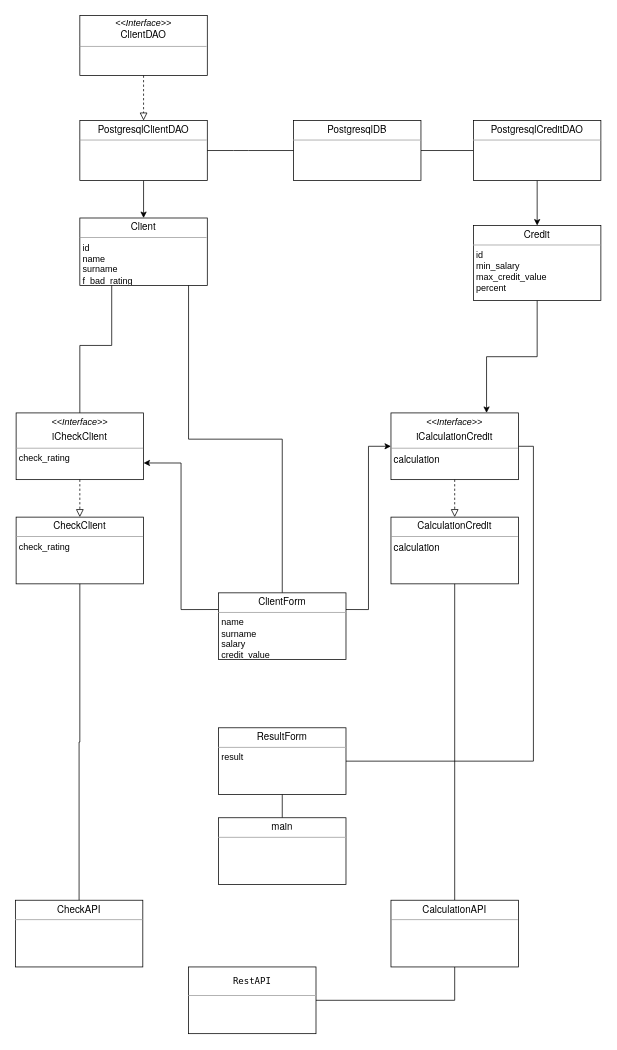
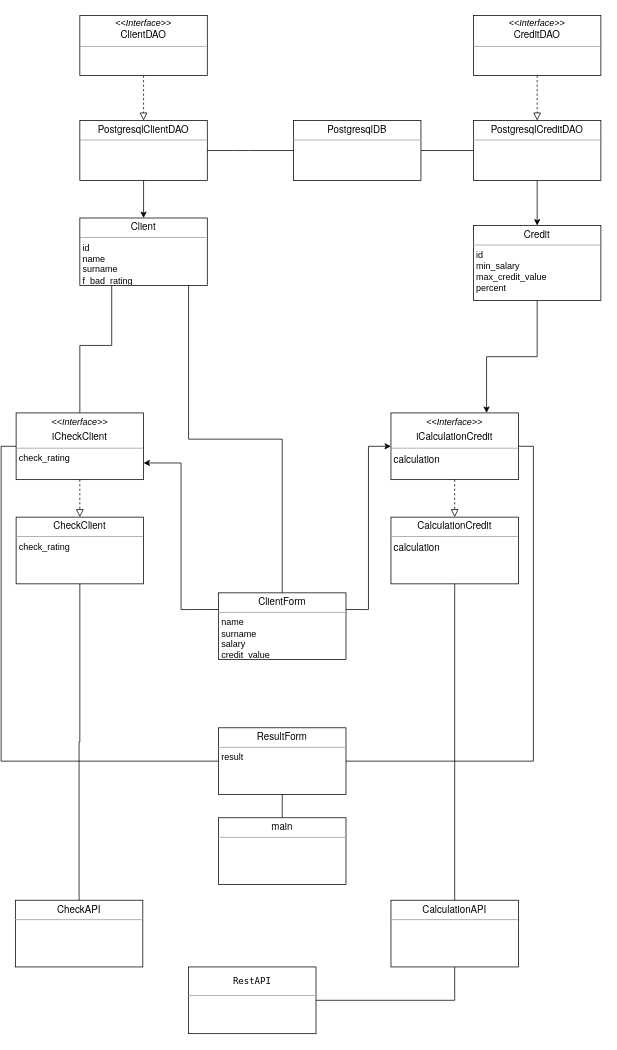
none -> (537, 45)
none -> (537, 94)
none -> (1, 704)
